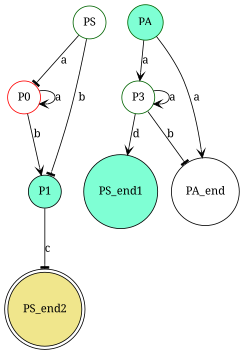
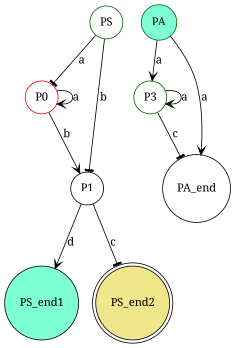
(132, 130) -> (70, 233)
(171, 134) -> (175, 134)
(45, 192) -> (87, 189)
